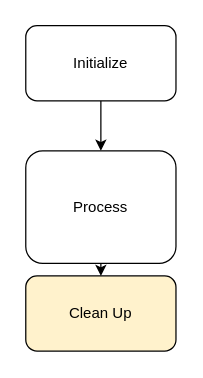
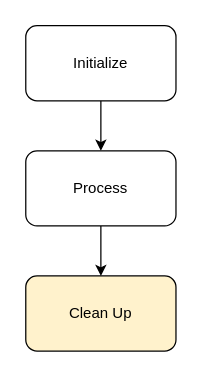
(101, 207) -> (101, 188)
